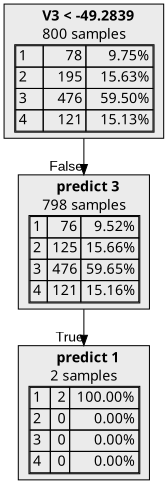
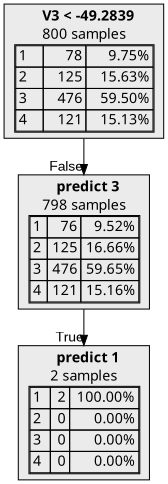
(70, 77) -> (70, 77)
(111, 248) -> (111, 248)
